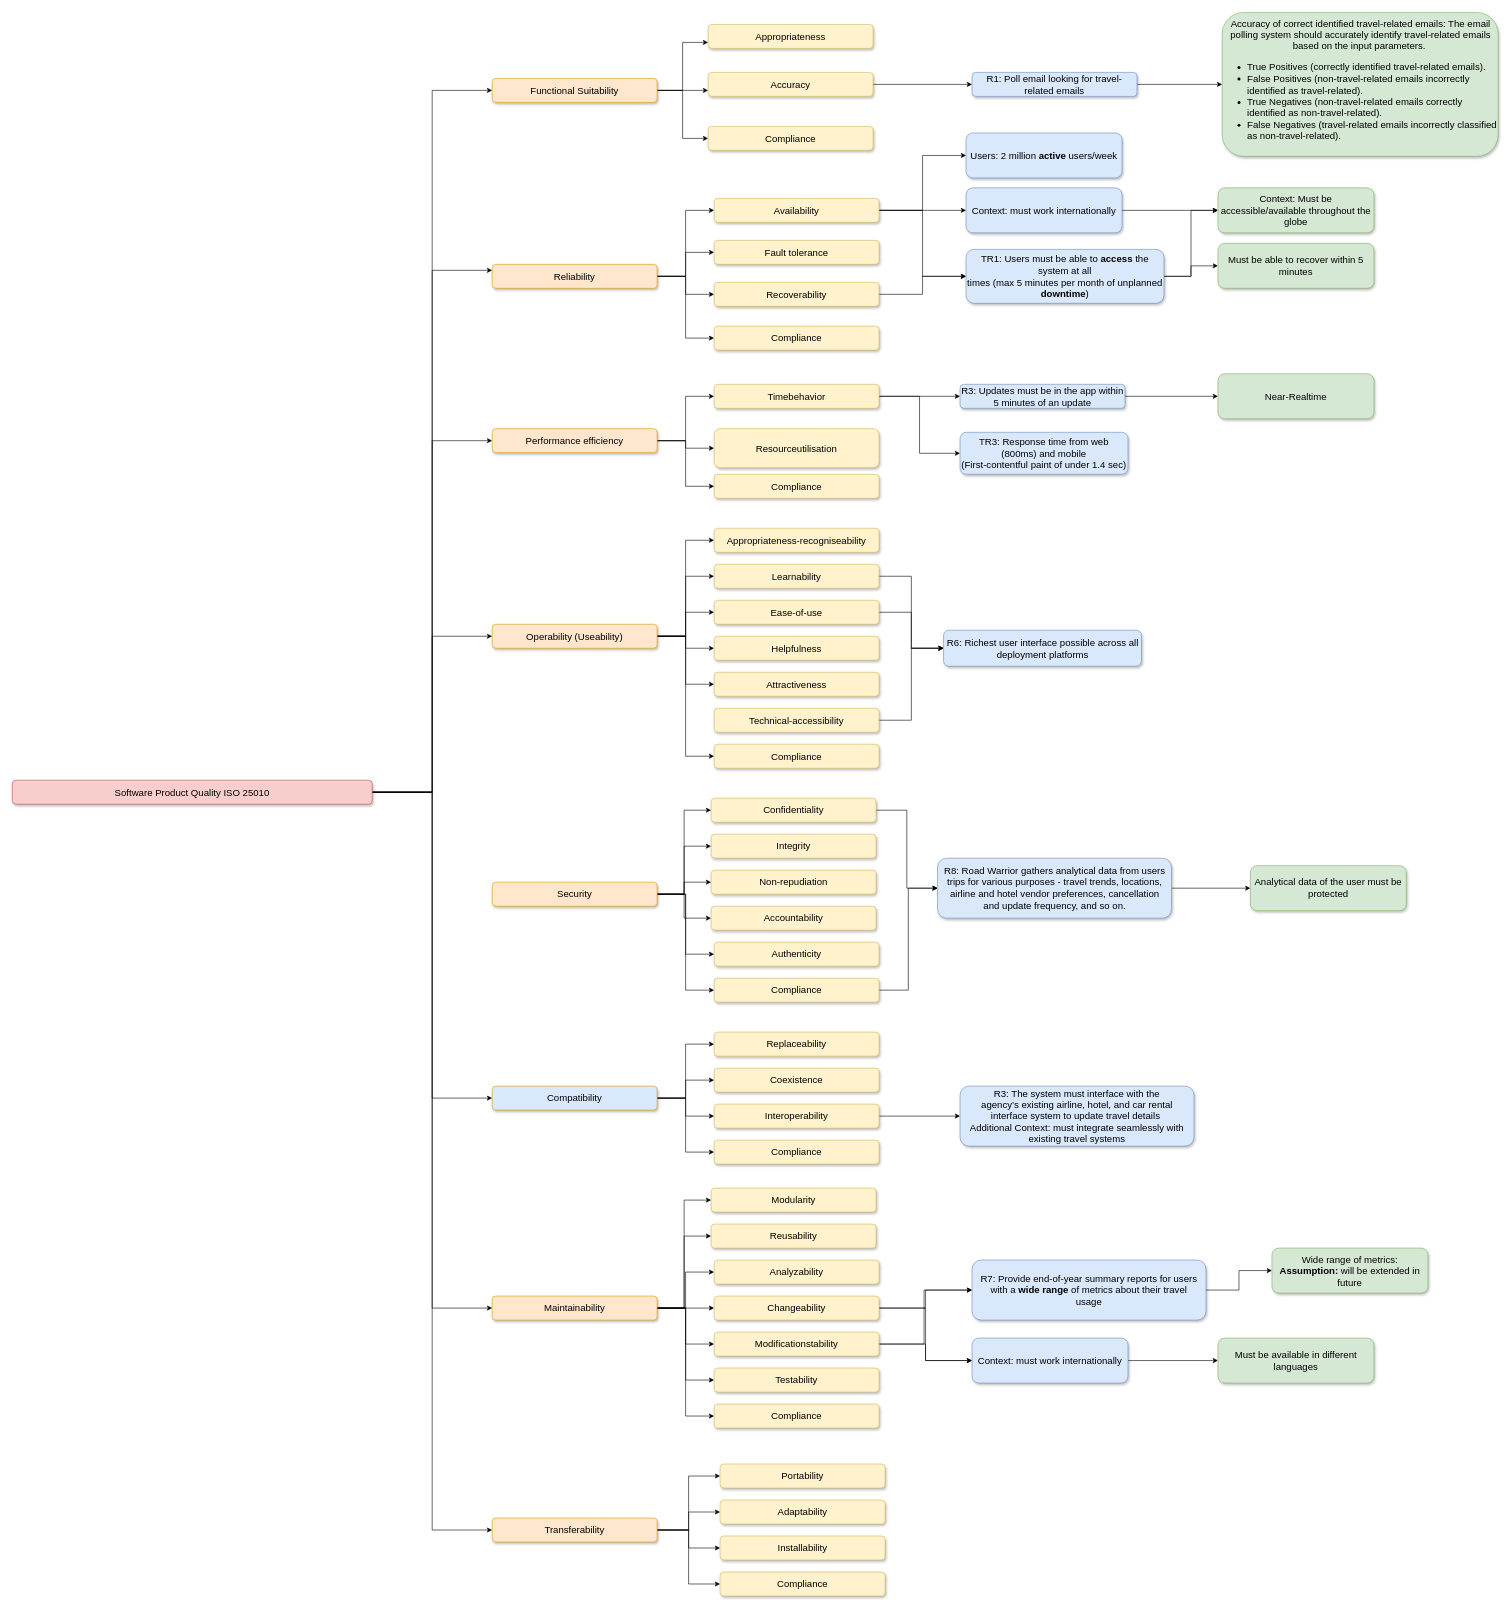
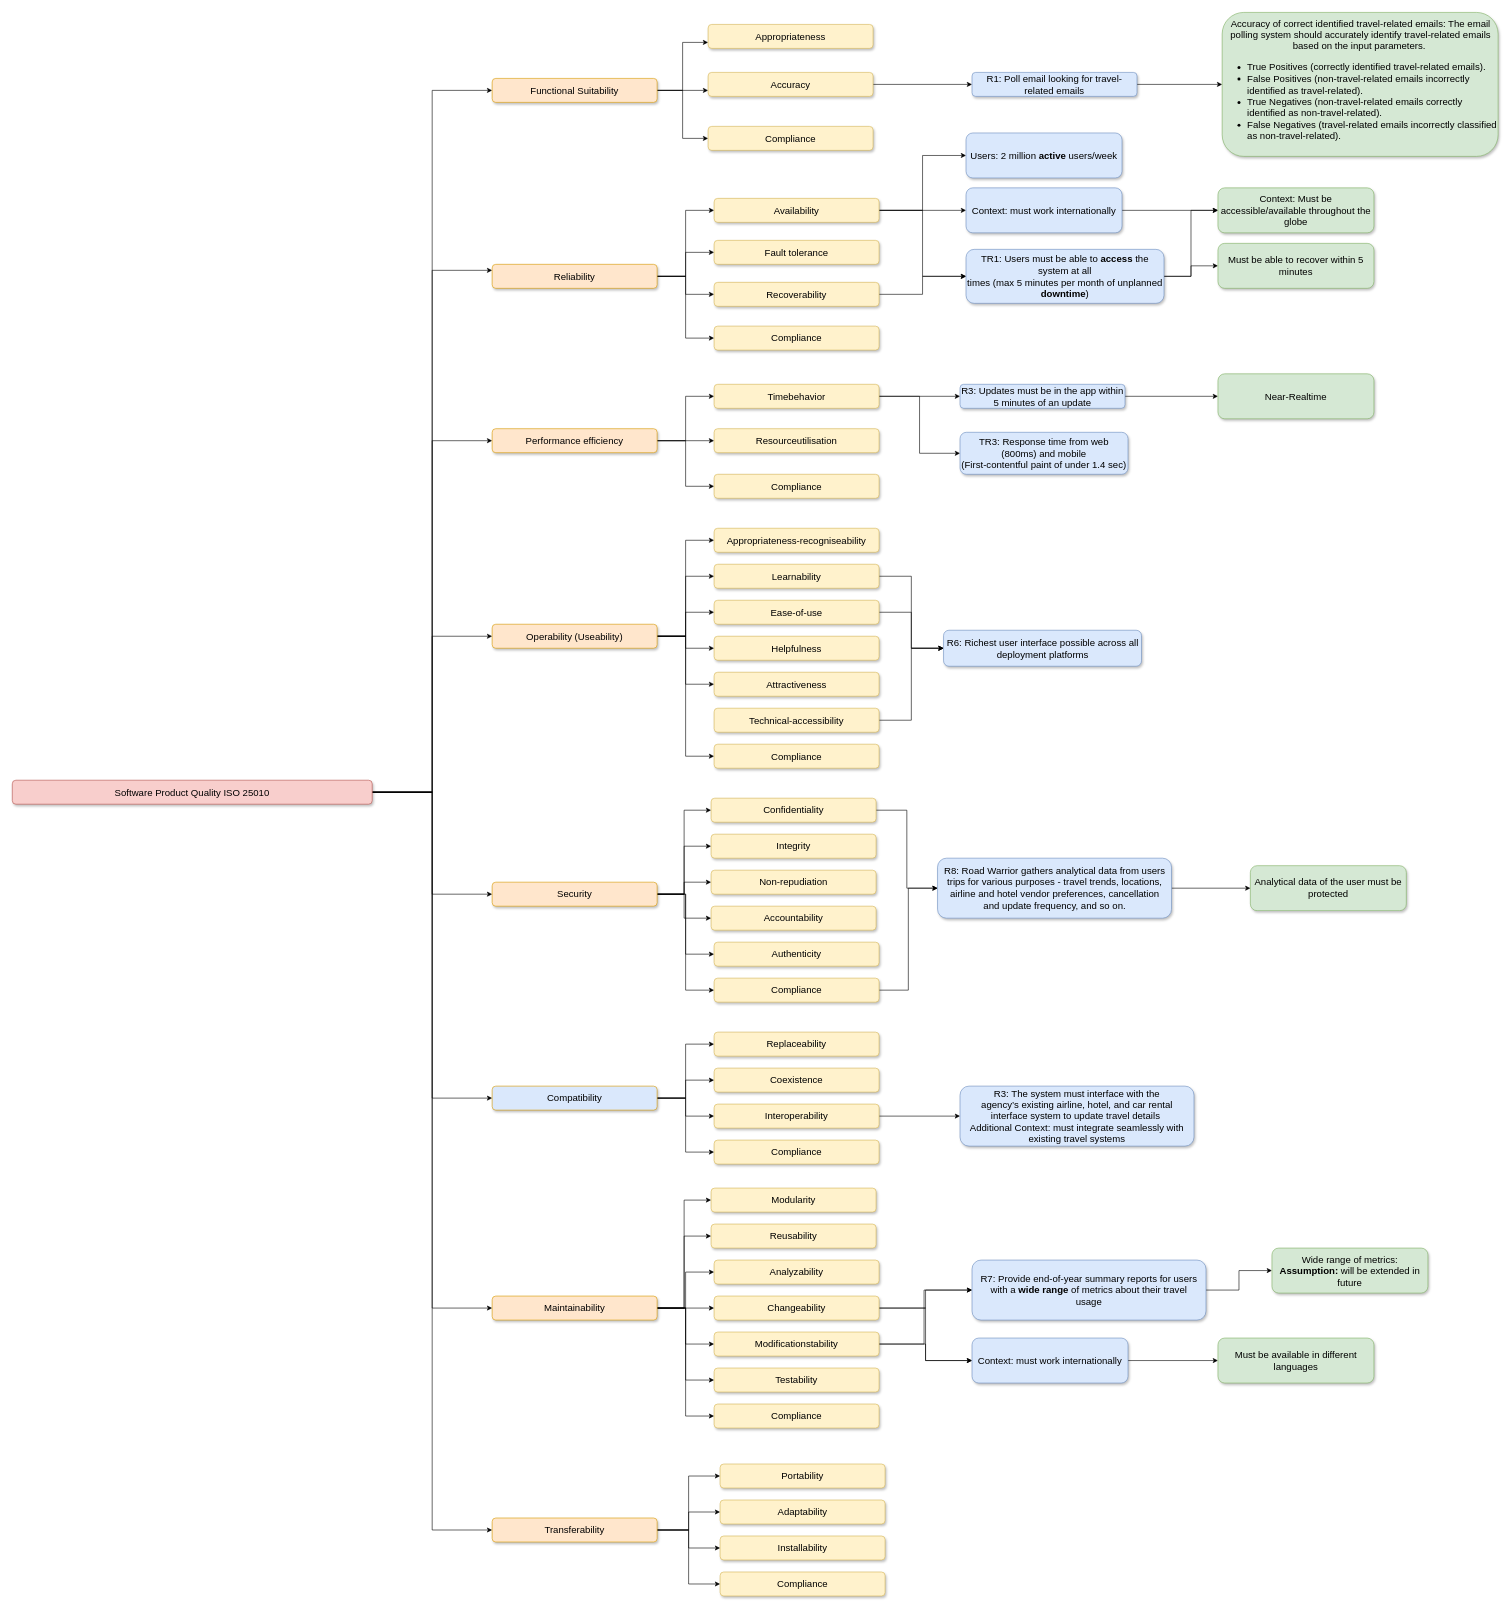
(797, 448) -> (797, 441)
none -> (486, 894)
